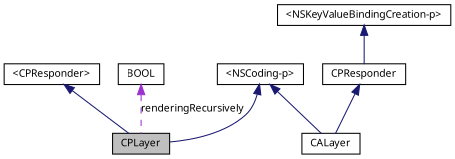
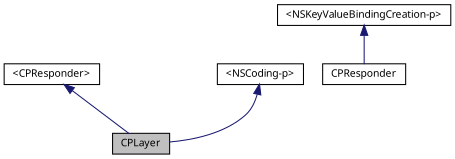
(141, 74) -> none
(331, 144) -> none
